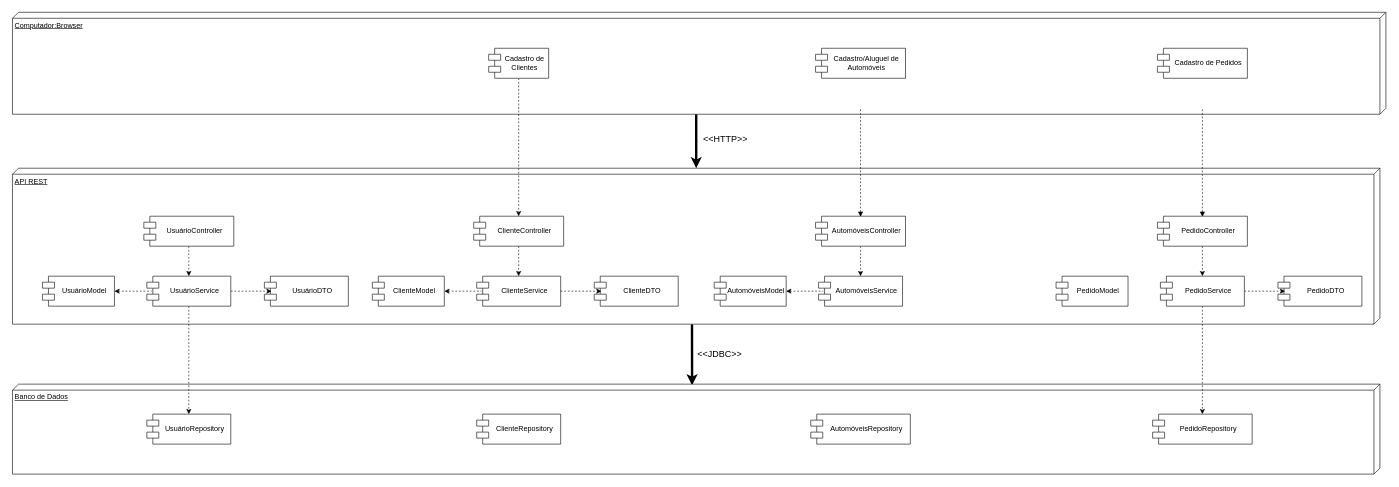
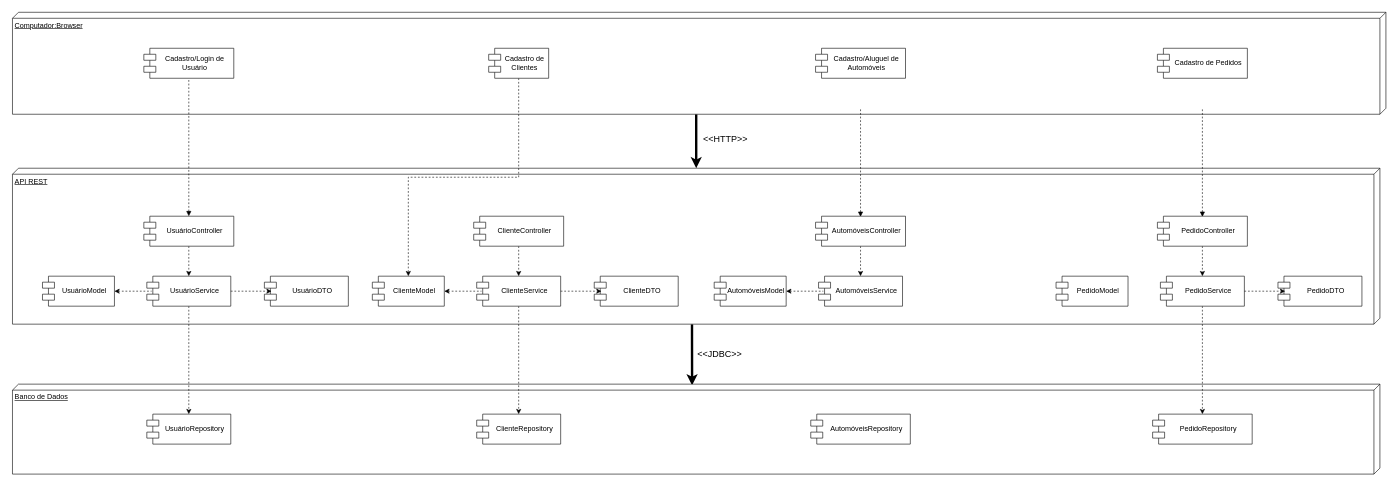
none -> (189, 63)
none -> (189, 210)
(519, 210) -> (408, 177)
none -> (519, 408)
